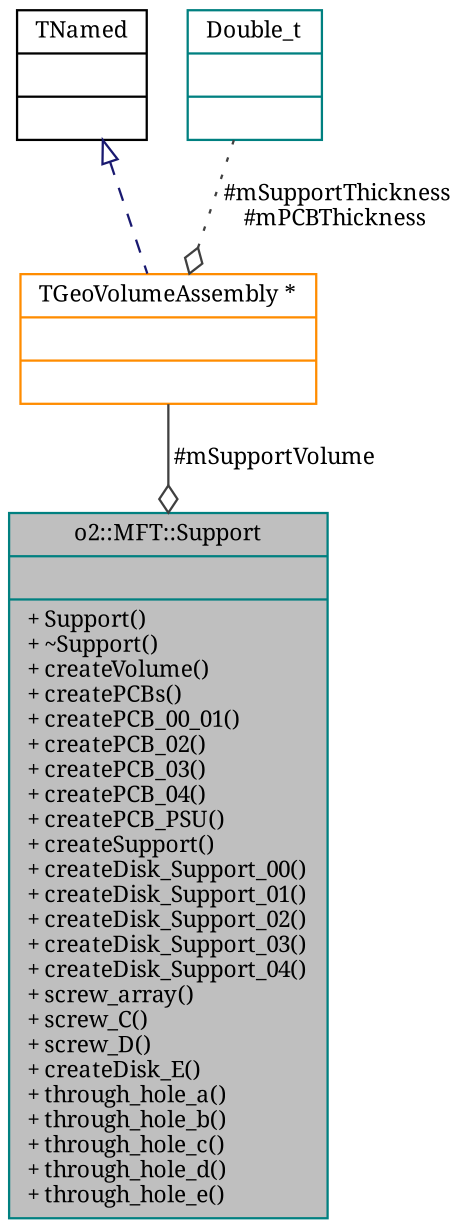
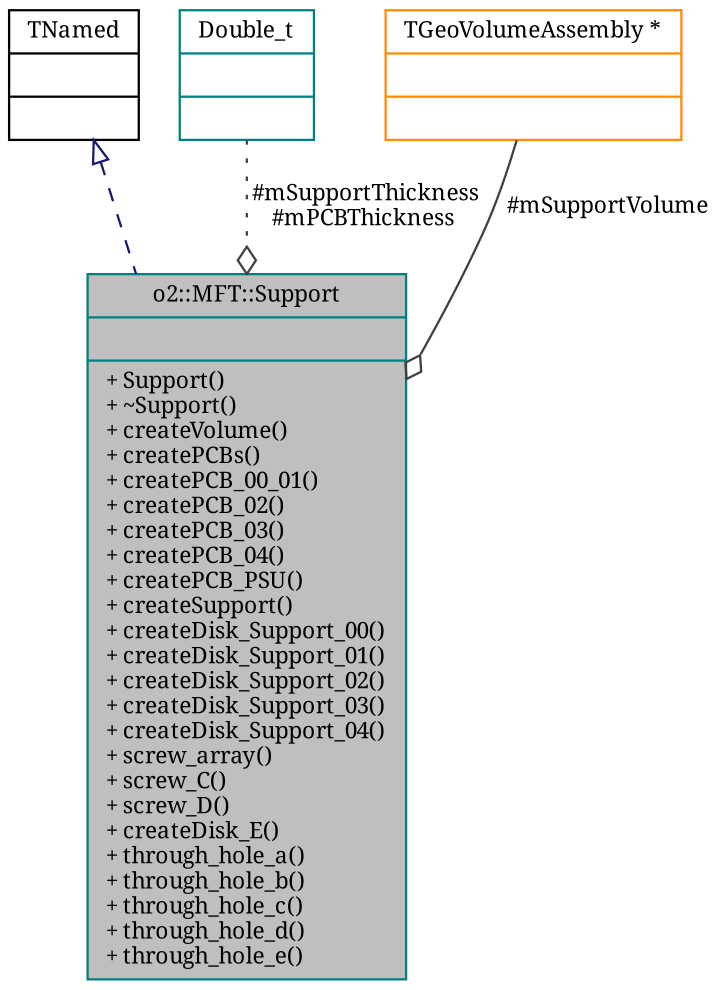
(216, 194) -> (247, 193)
(129, 218) -> (118, 218)
